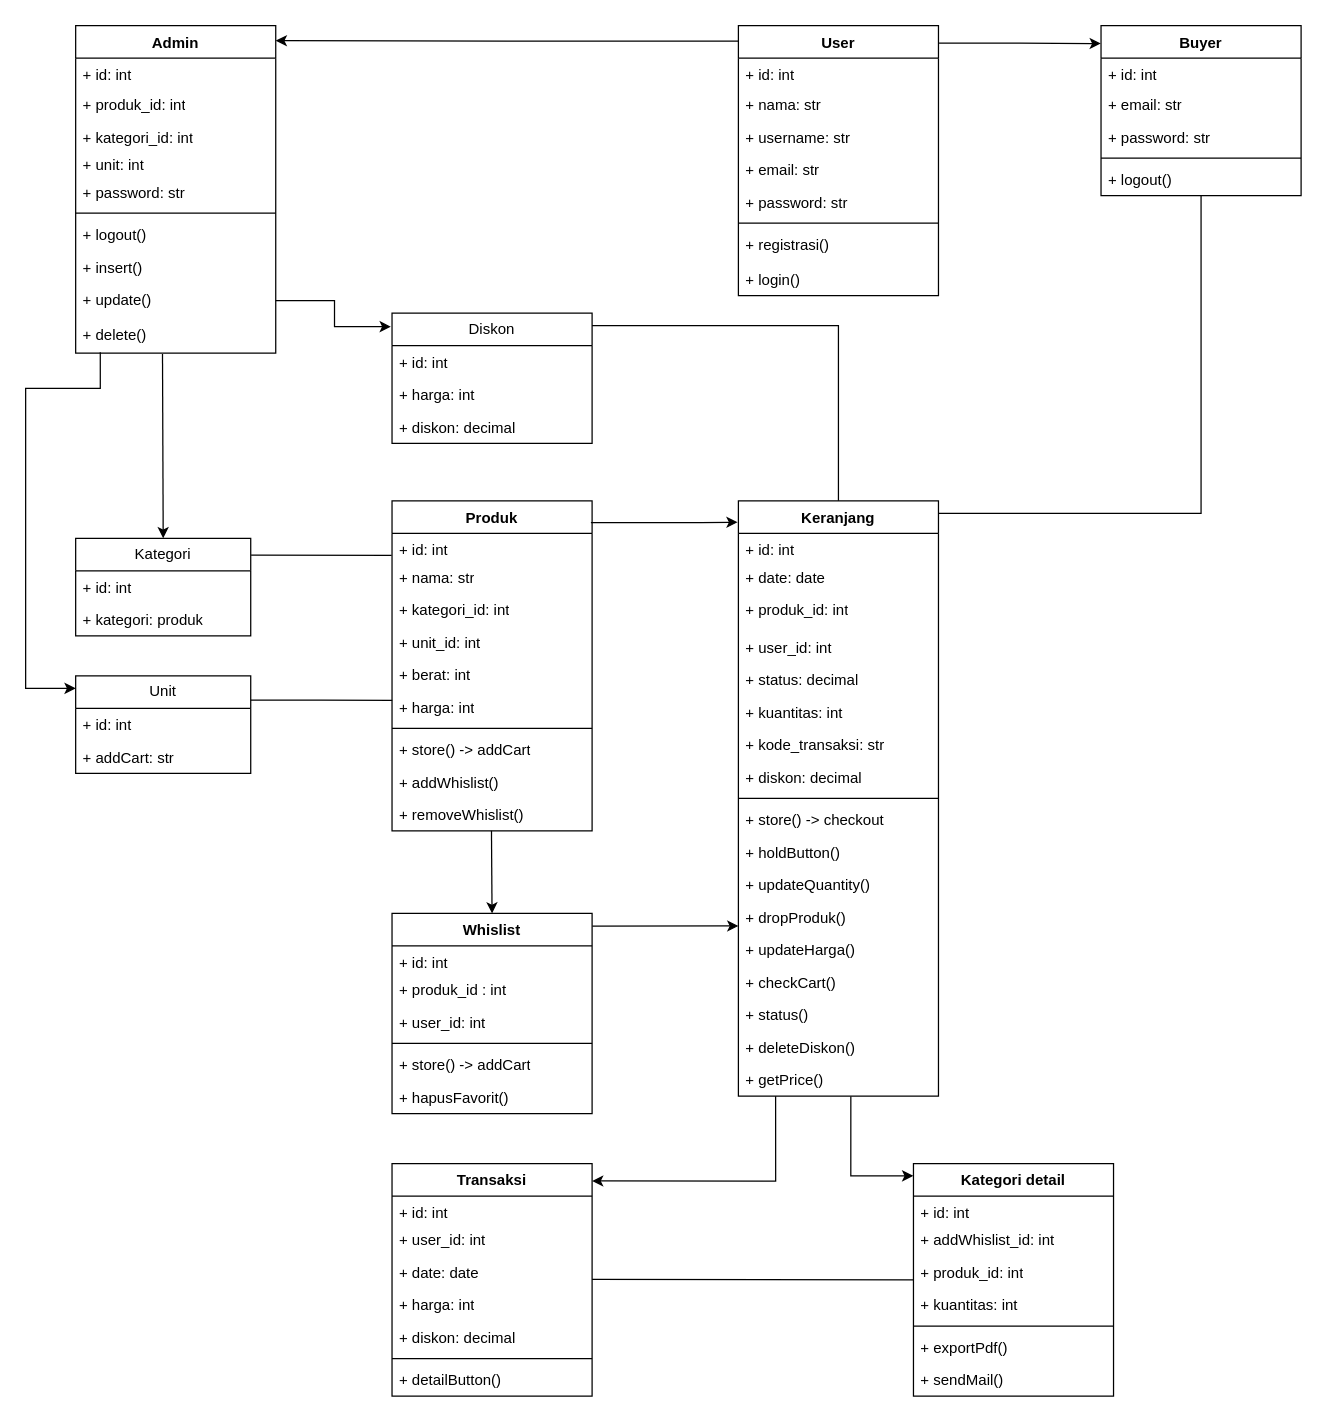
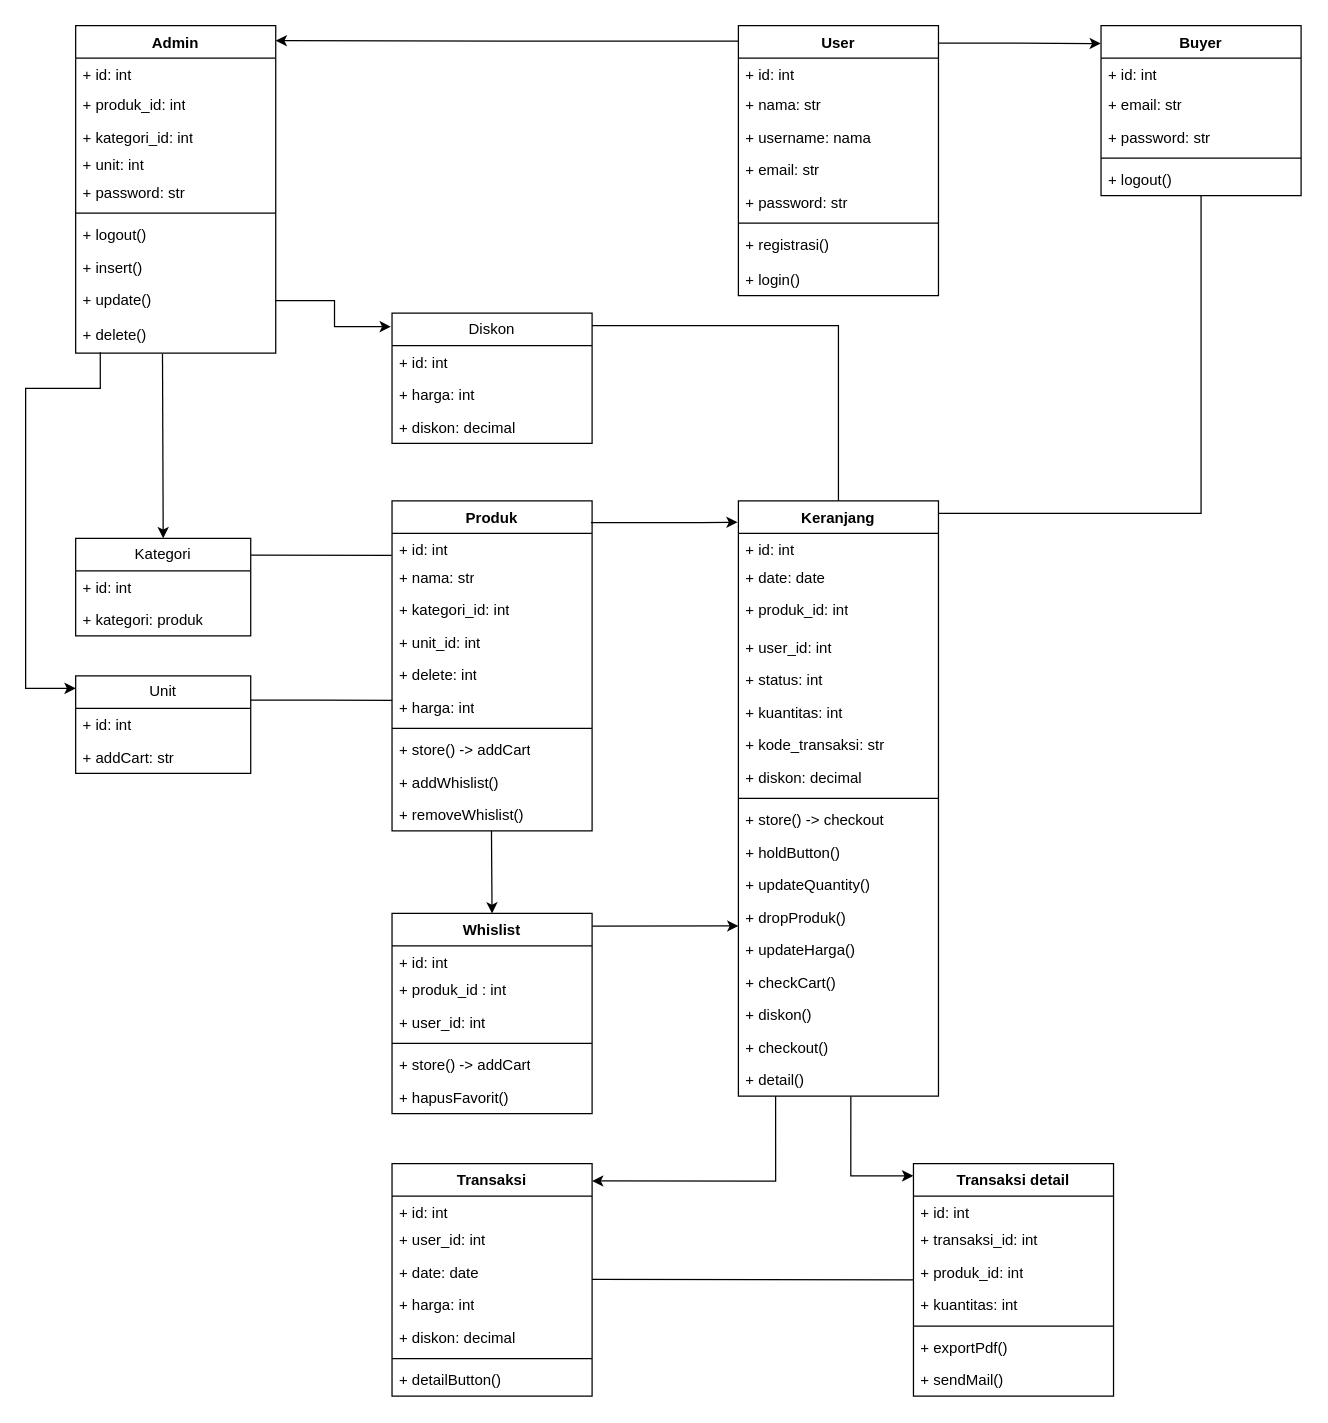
(803, 138) -> (807, 138)
(442, 676) -> (444, 676)
(807, 681) -> (792, 681)
(786, 1016) -> (784, 1016)
(807, 1048) -> (794, 1048)
(792, 1081) -> (782, 1081)
(1013, 1181) -> (1013, 1181)
(993, 1241) -> (989, 1241)
